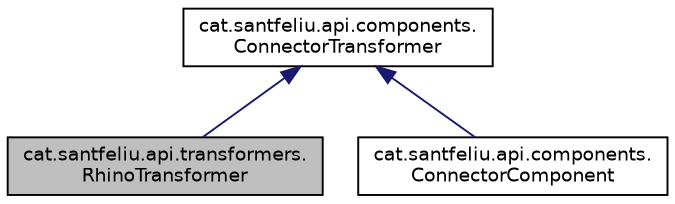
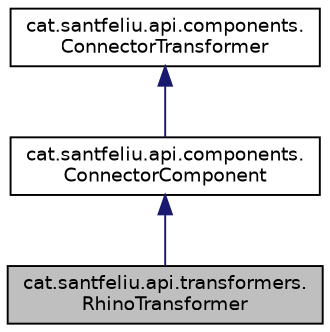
(244, 108) -> (165, 240)
